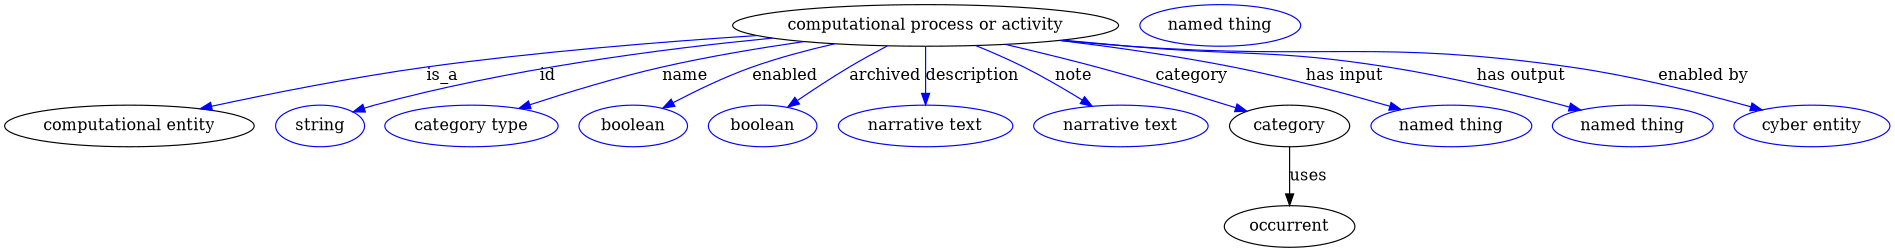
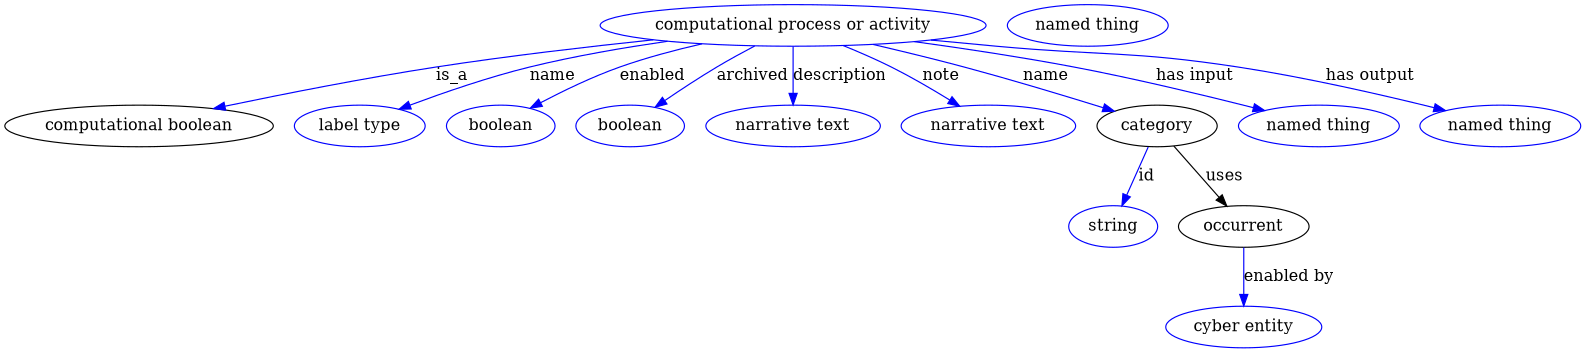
(926, 25) -> (793, 25)
(1408, 52) -> (1244, 271)
(567, 65) -> (1137, 171)
(1192, 76) -> (1046, 76)
(129, 126) -> (139, 126)
(471, 126) -> (360, 126)
